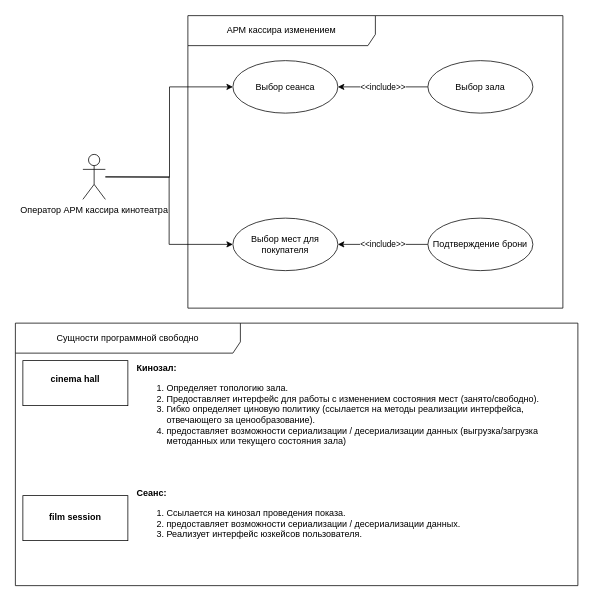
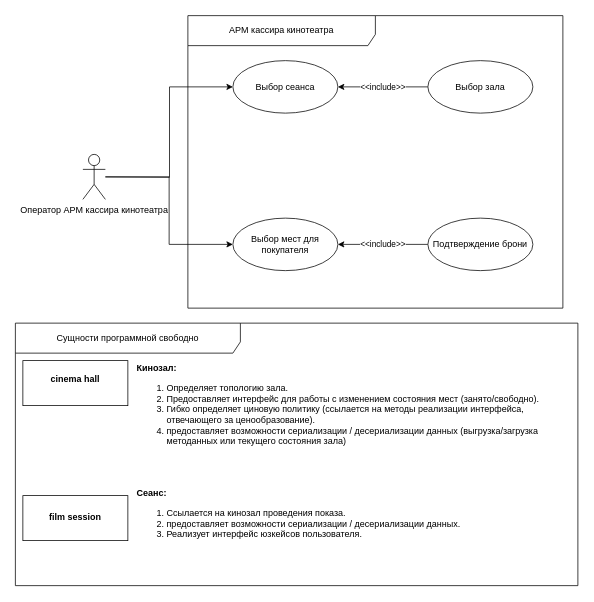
(282, 30) -> (282, 30)
